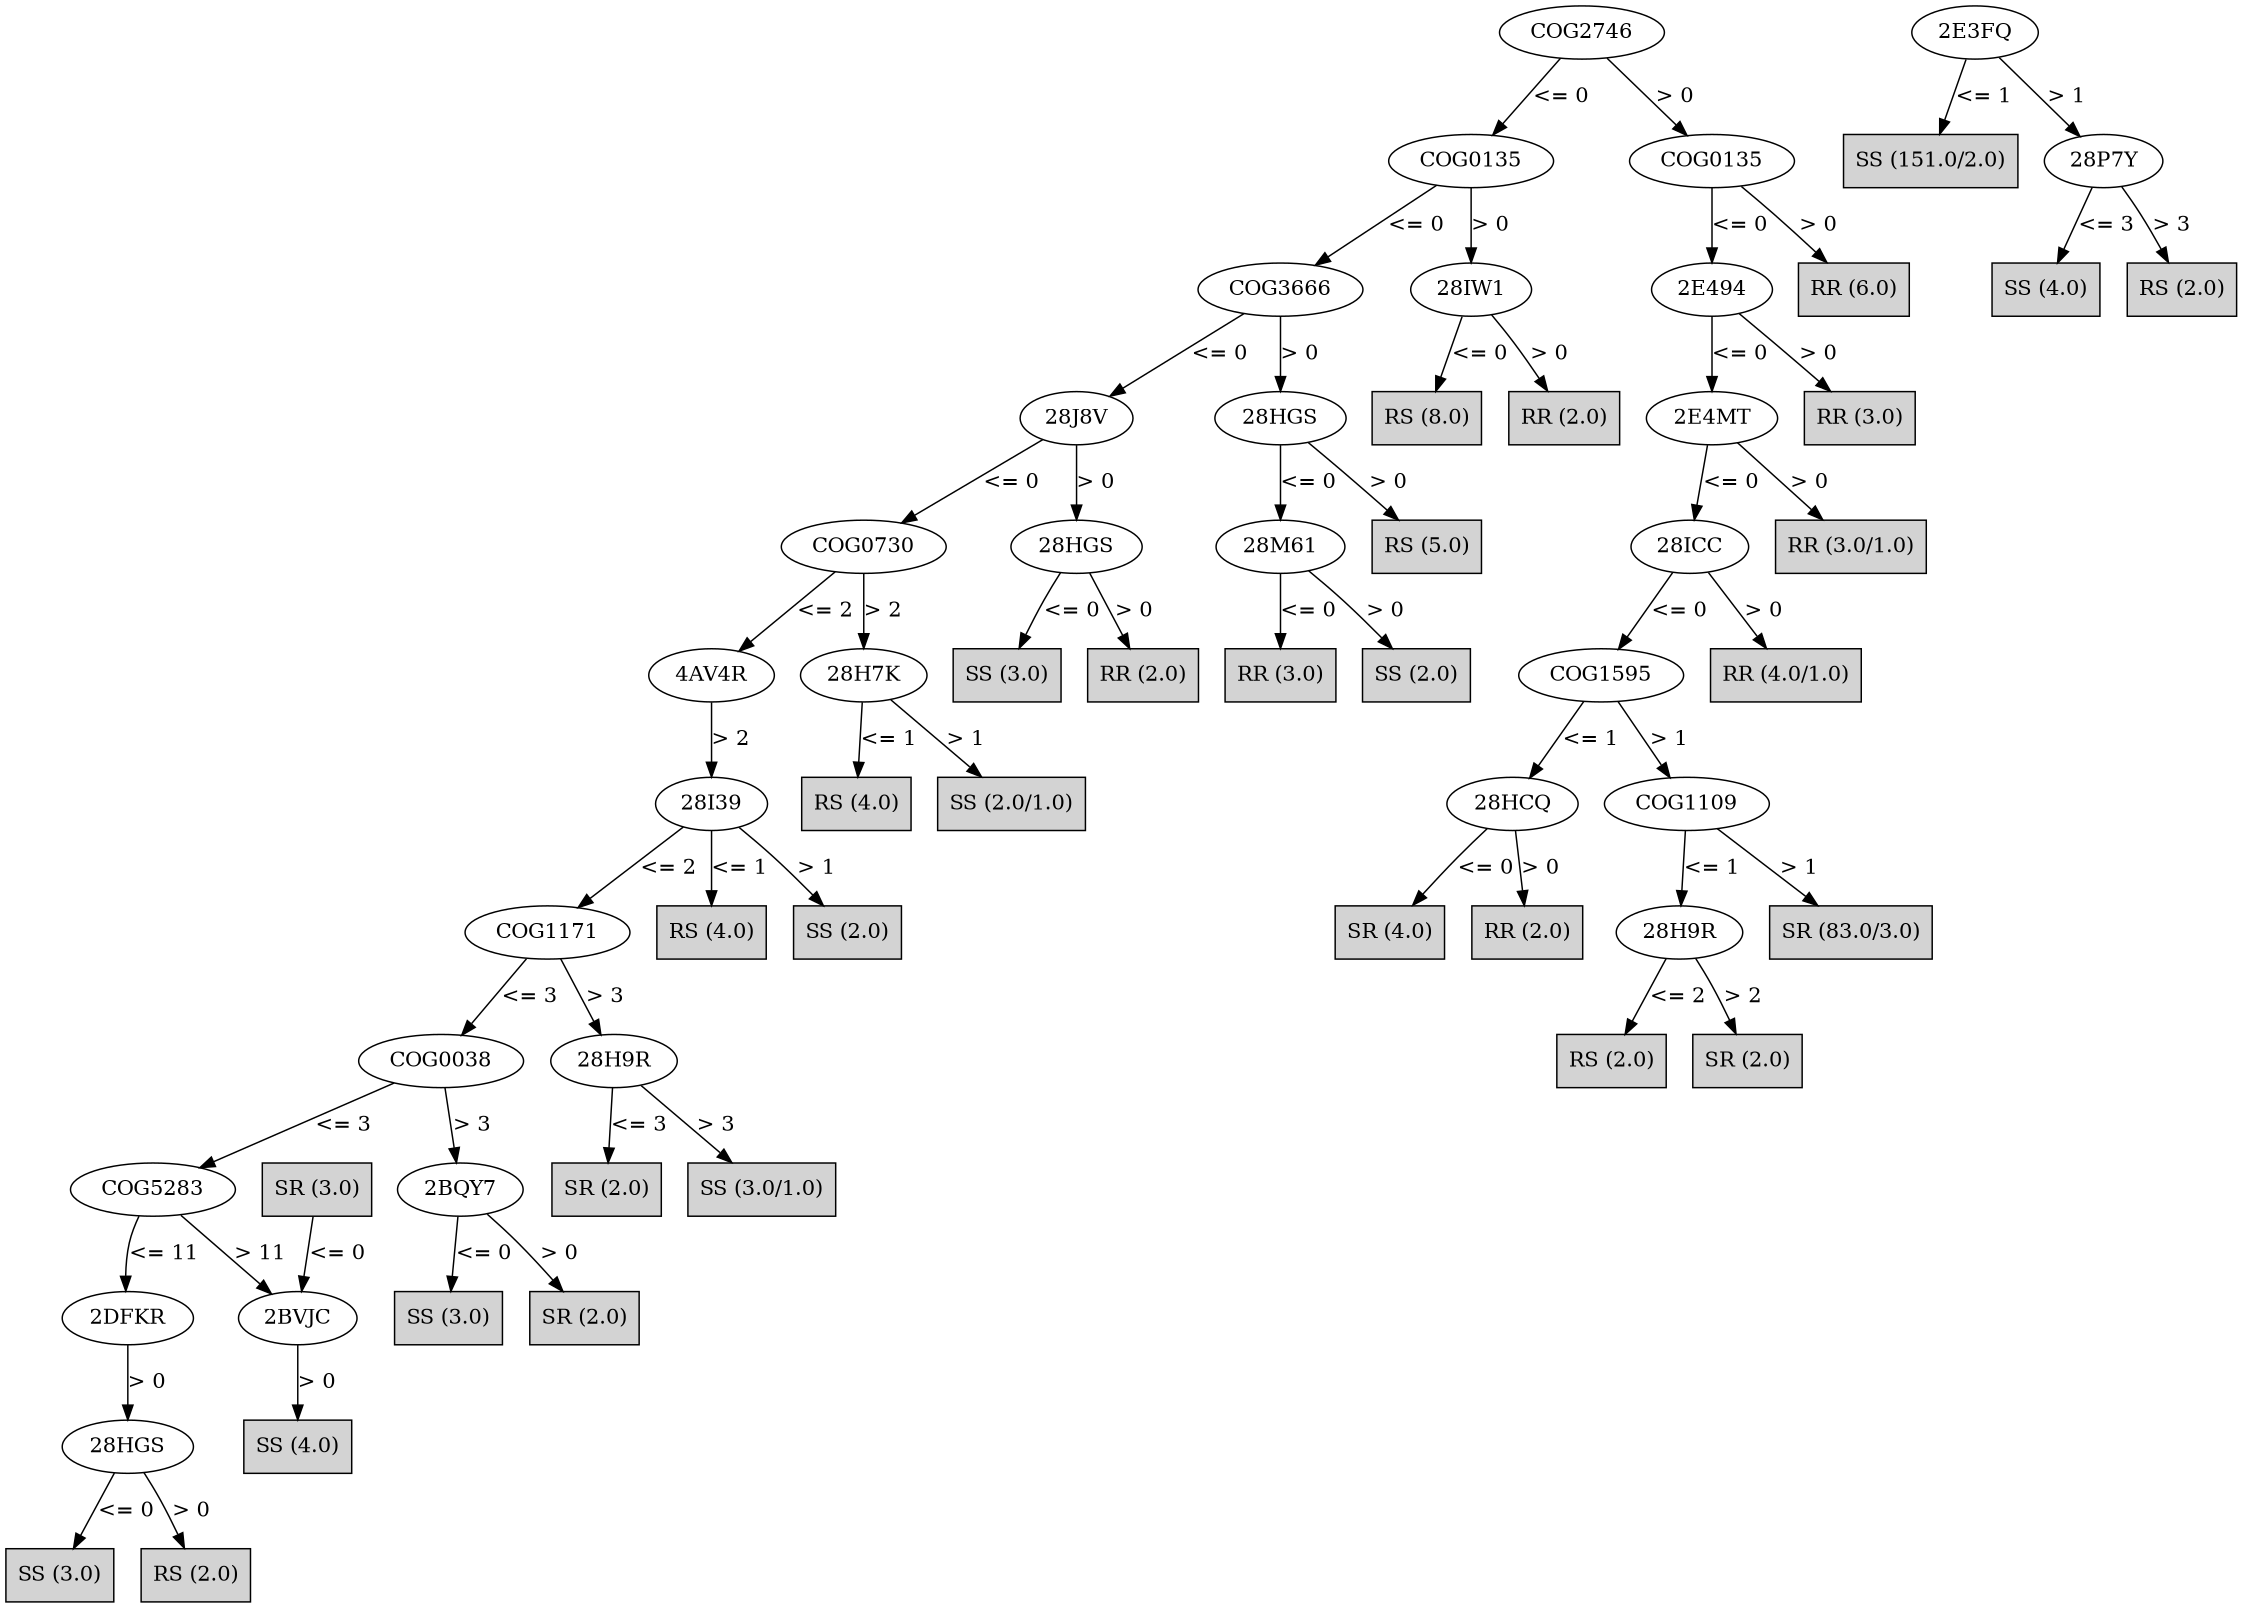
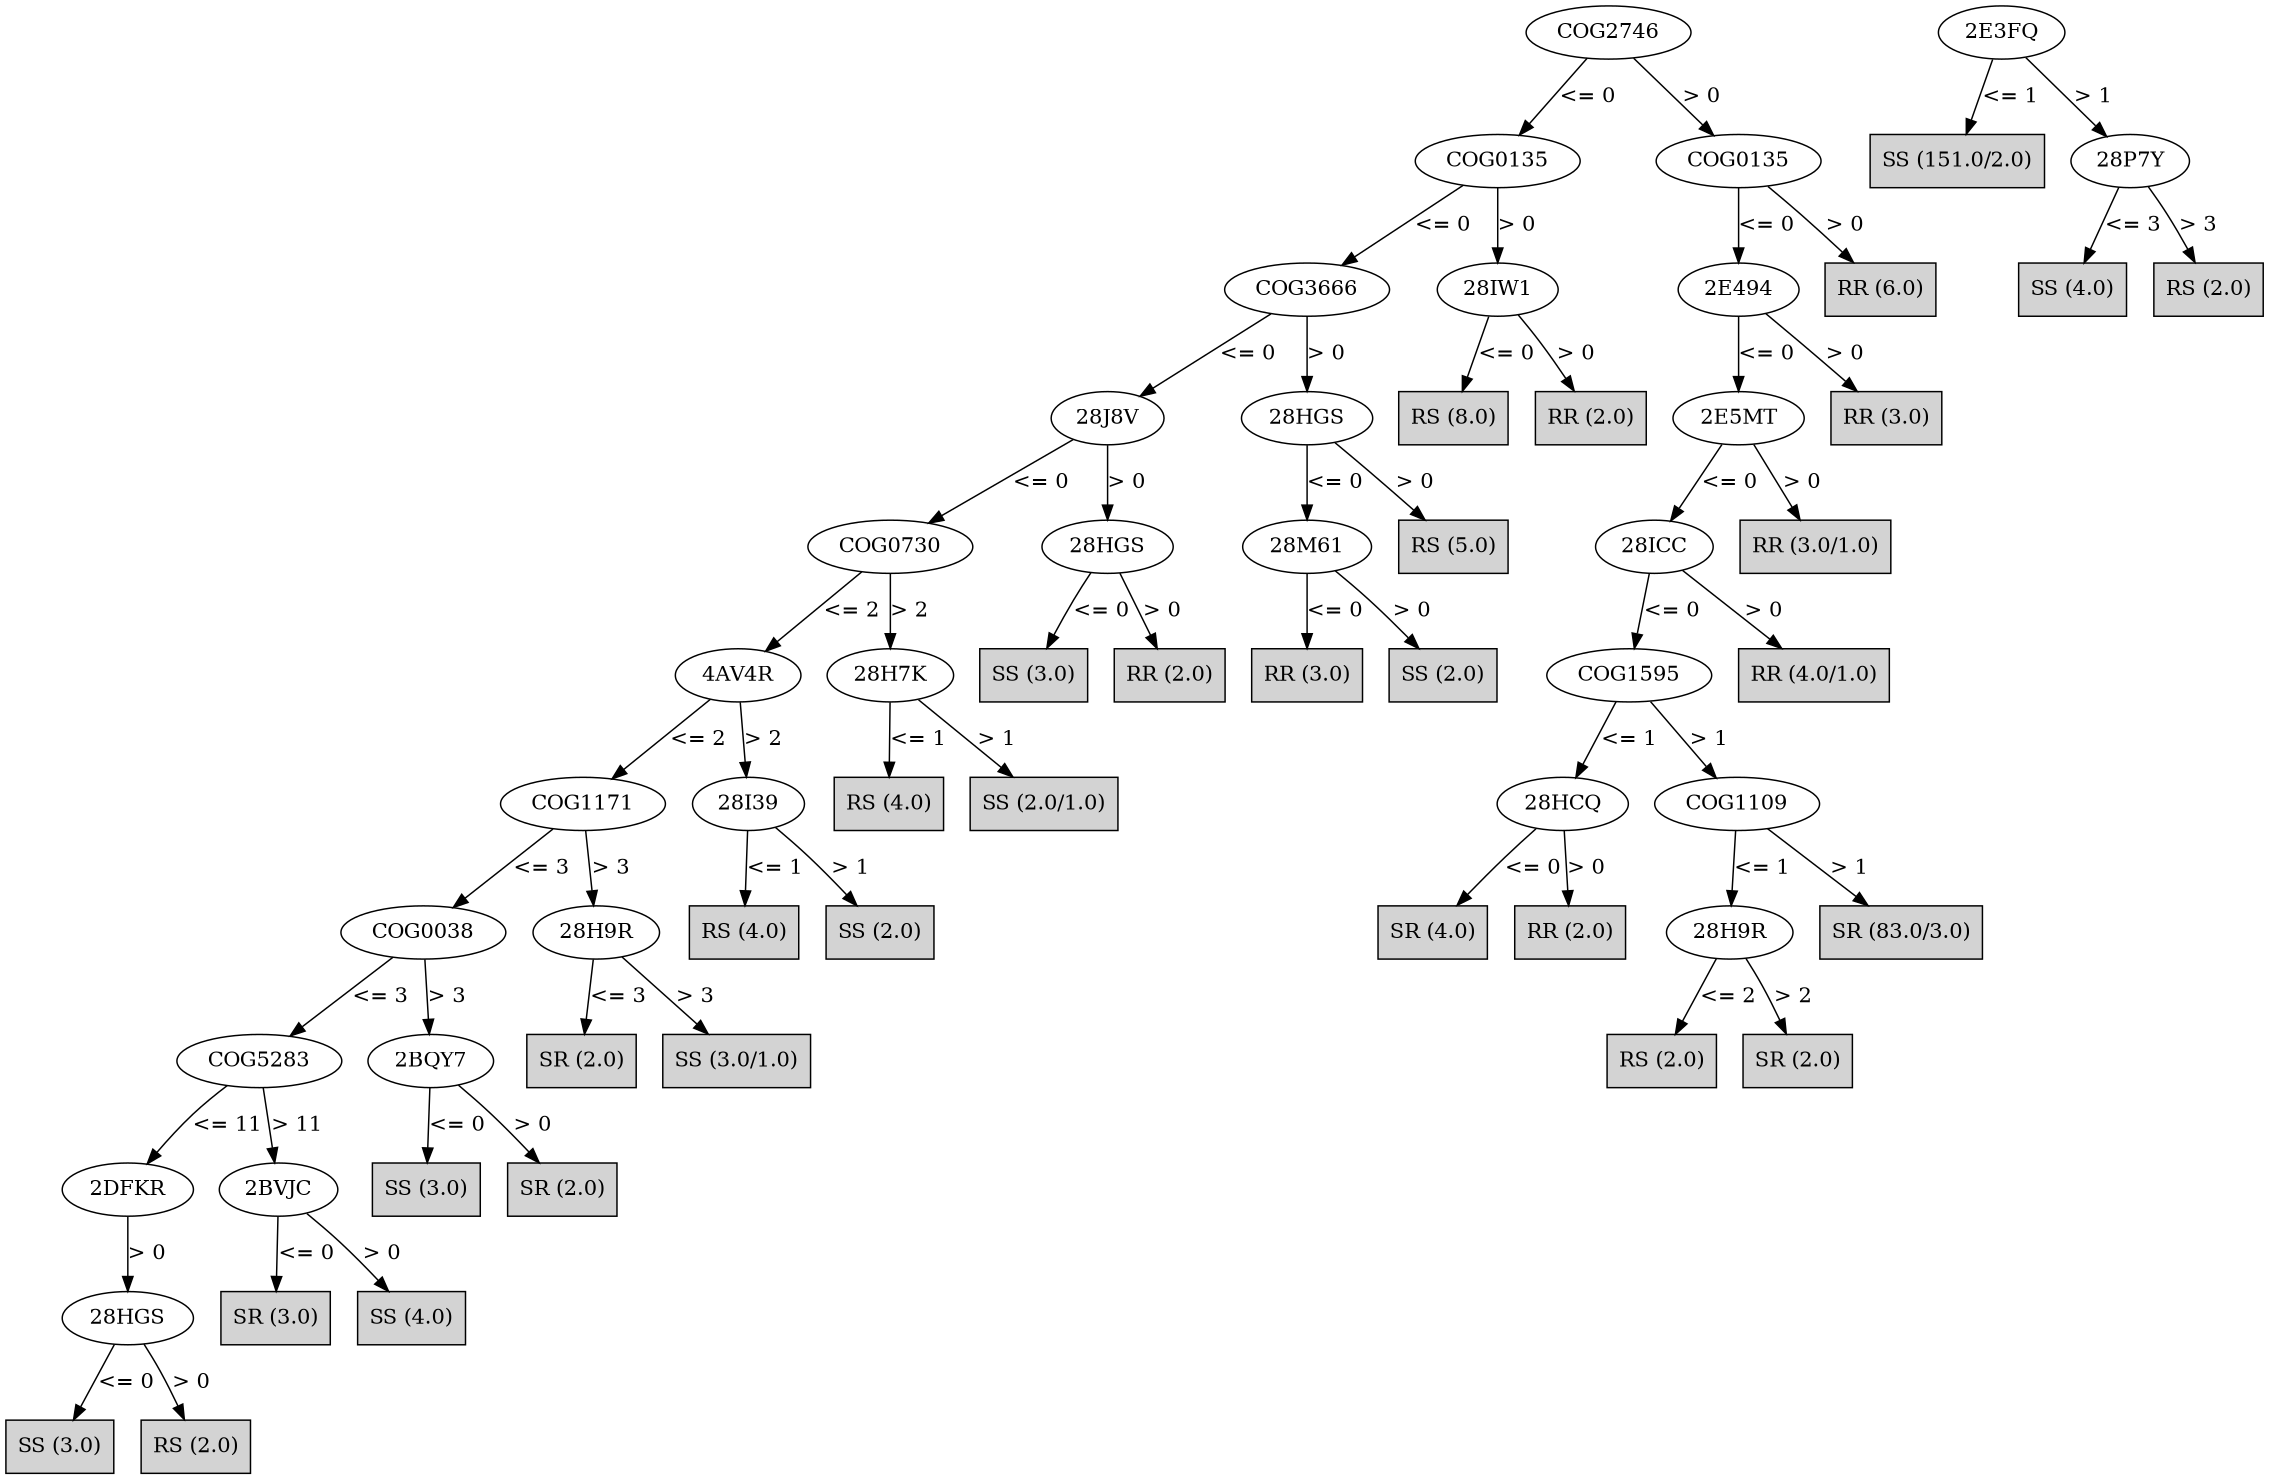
(1712, 418) -> (1739, 418)
(637, 863) -> (667, 734)
(309, 1246) -> (277, 1246)
